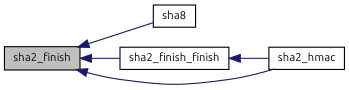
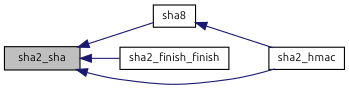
(42, 58) -> (42, 58)
(255, 58) -> (239, 37)
